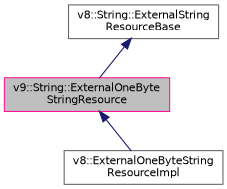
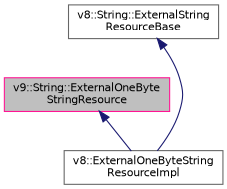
(112, 63) -> (182, 100)
